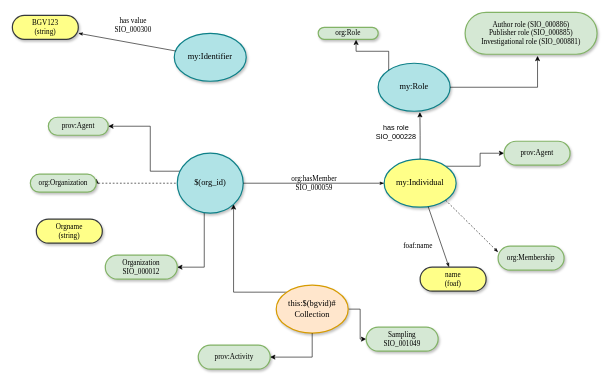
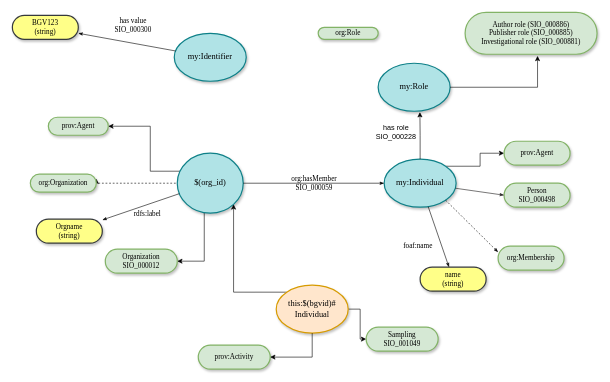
(389, 59) -> none
(420, 183) -> (420, 183)
none -> (478, 192)
none -> (537, 195)
none -> (142, 206)
(141, 267) -> (141, 261)
(453, 279) -> (453, 279)
(312, 309) -> (312, 309)
